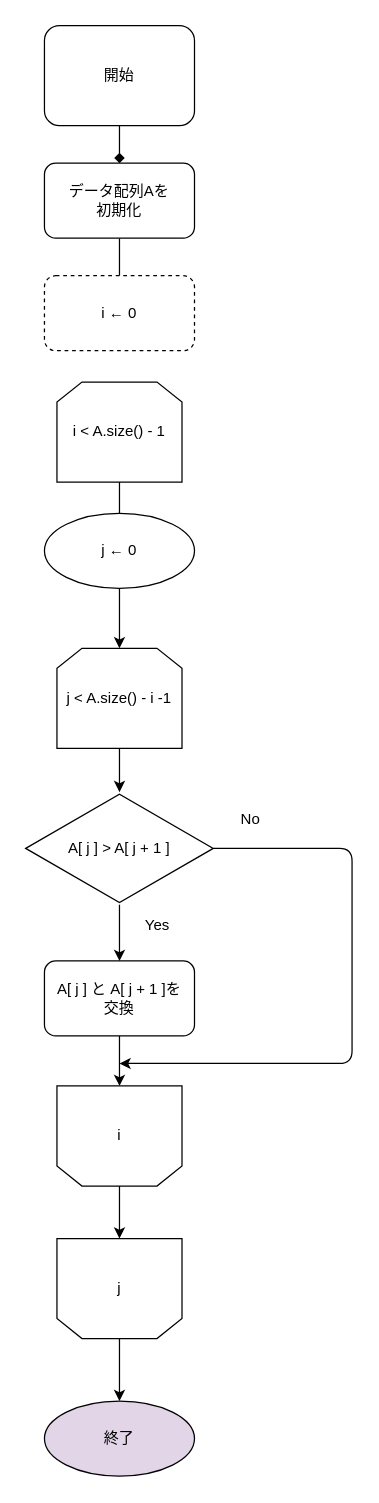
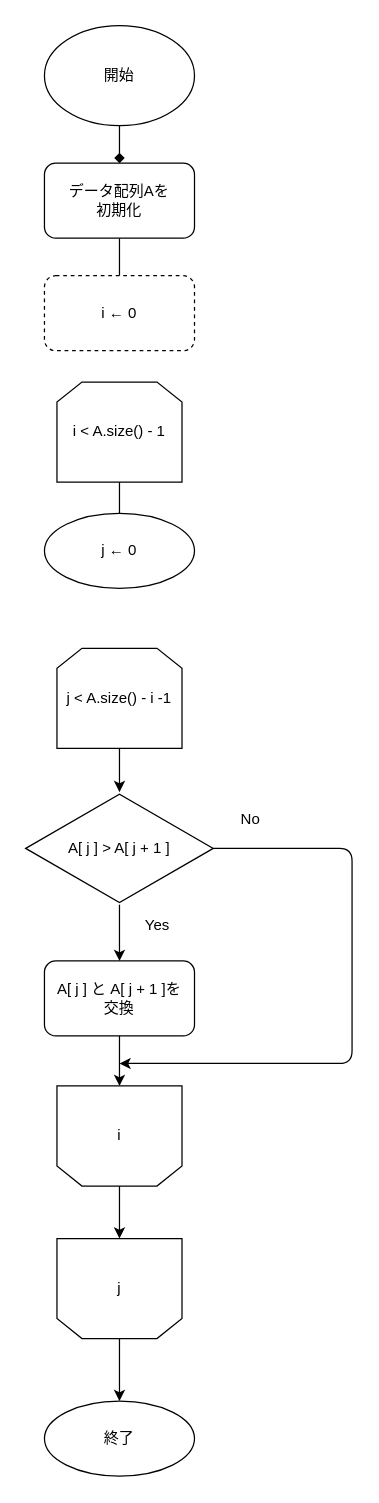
(119, 76) -> (119, 76)
(119, 614) -> none
(119, 1438) -> (119, 1438)
